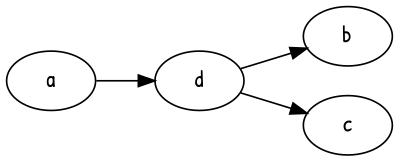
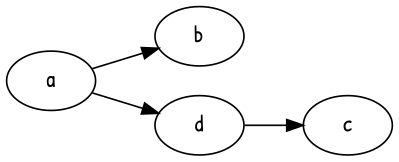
(266, 61) -> (118, 61)
